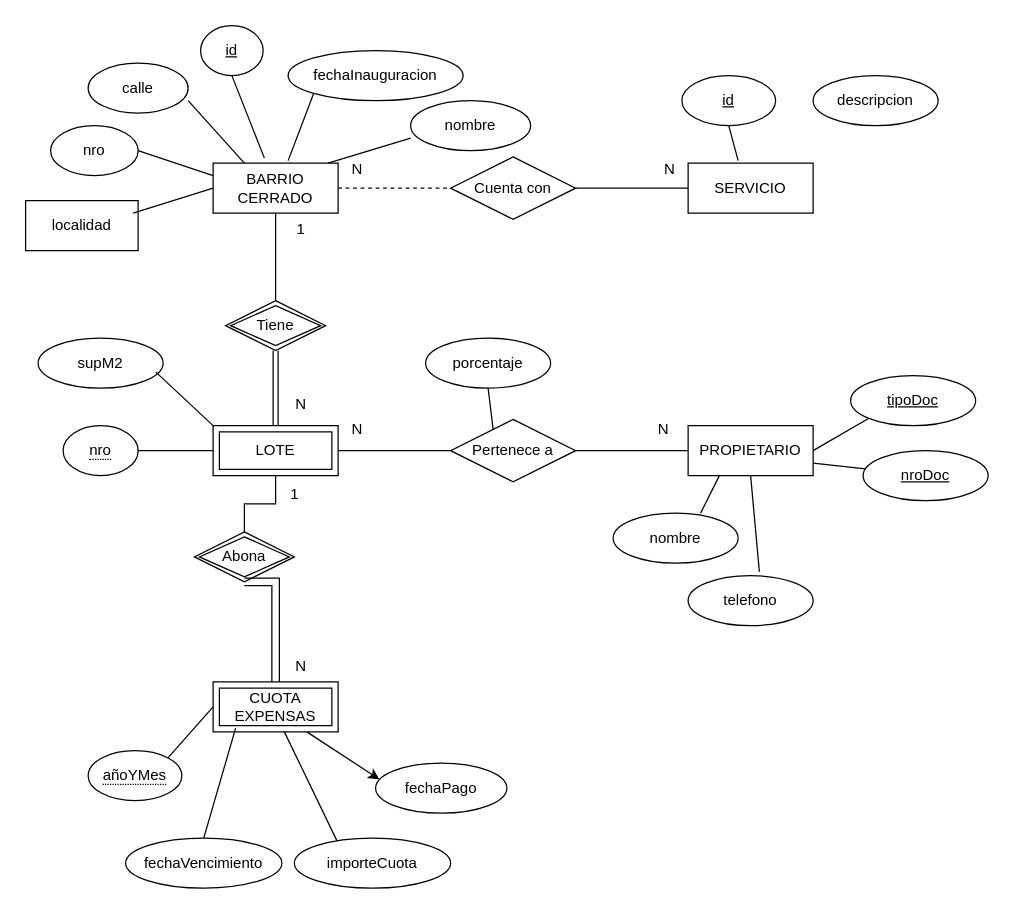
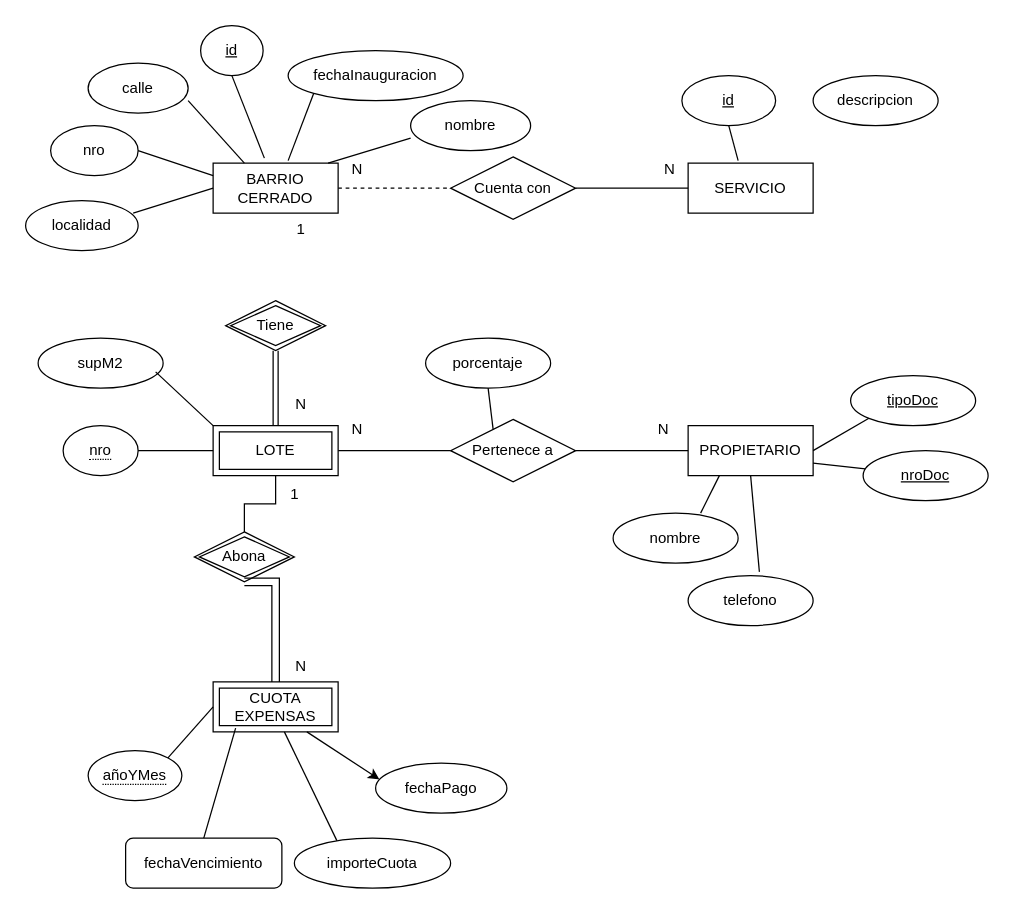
(82, 226) -> (82, 226)
(276, 256) -> none
(204, 863) -> (204, 863)
